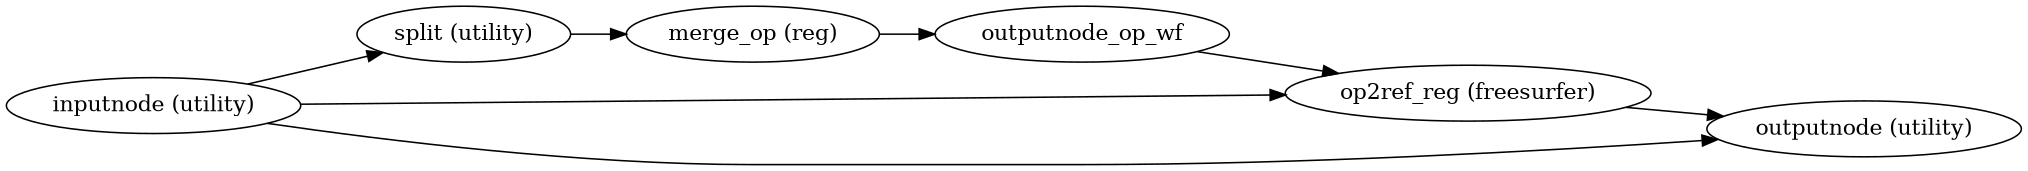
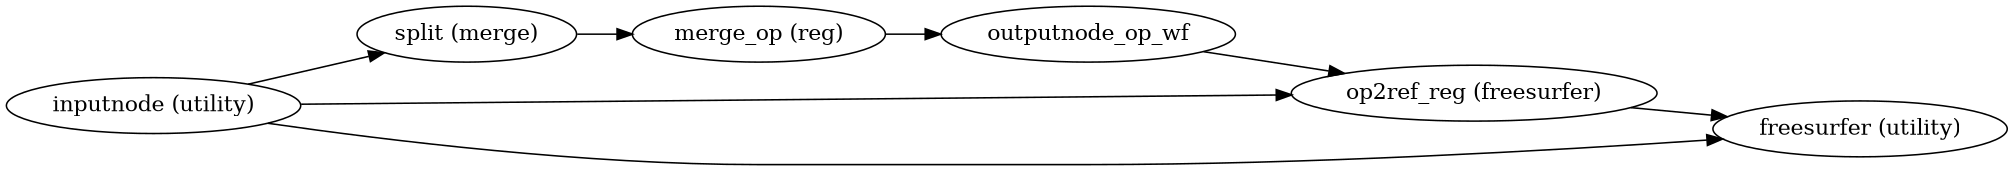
(464, 34) -> (467, 34)
(1864, 129) -> (1860, 129)
